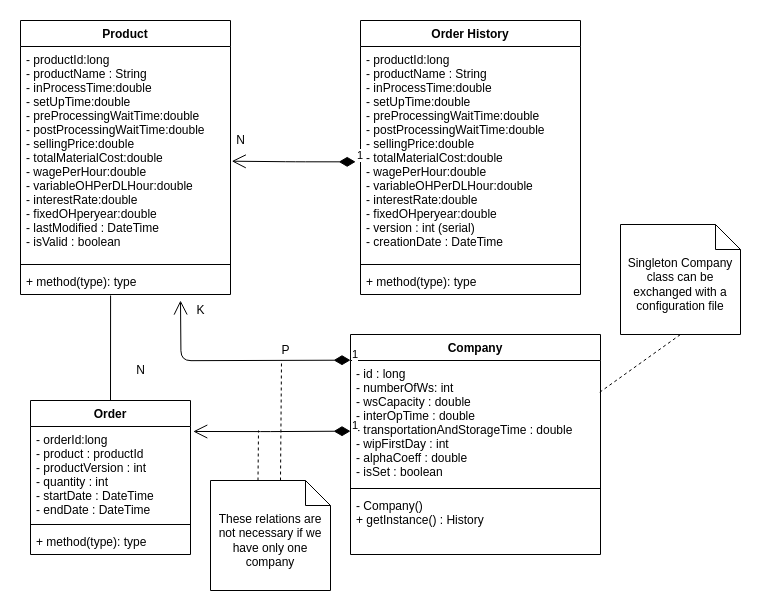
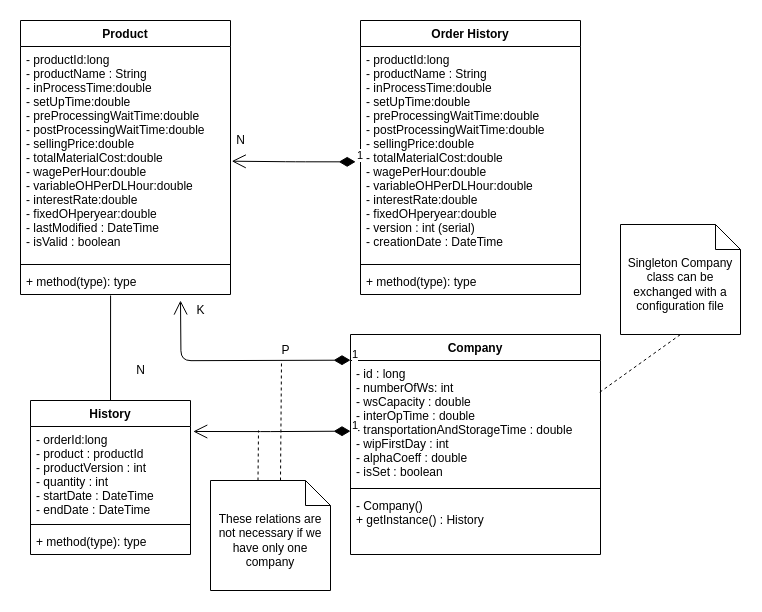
(110, 414) -> (110, 414)
